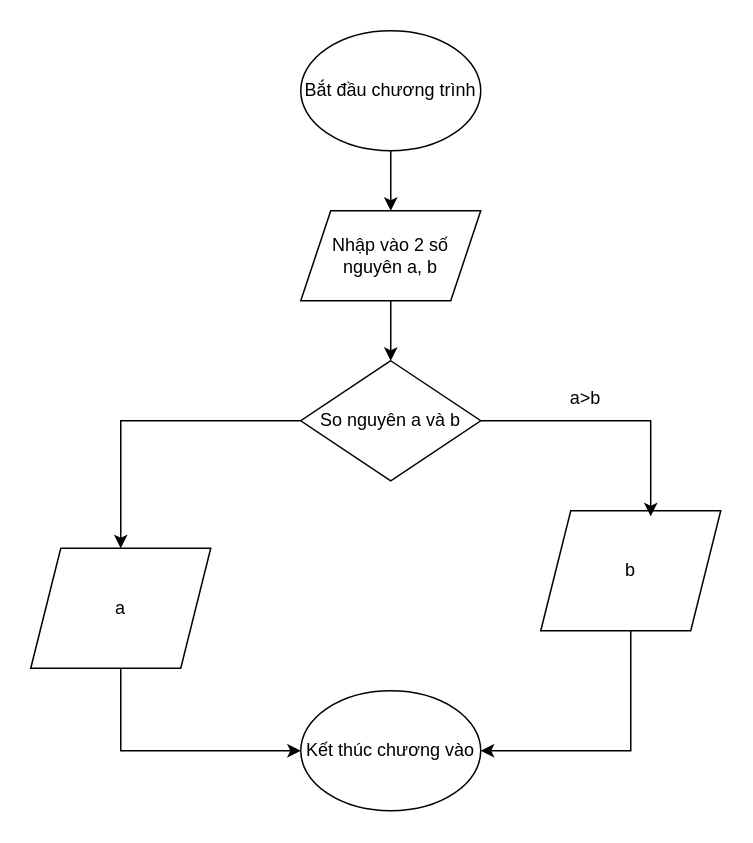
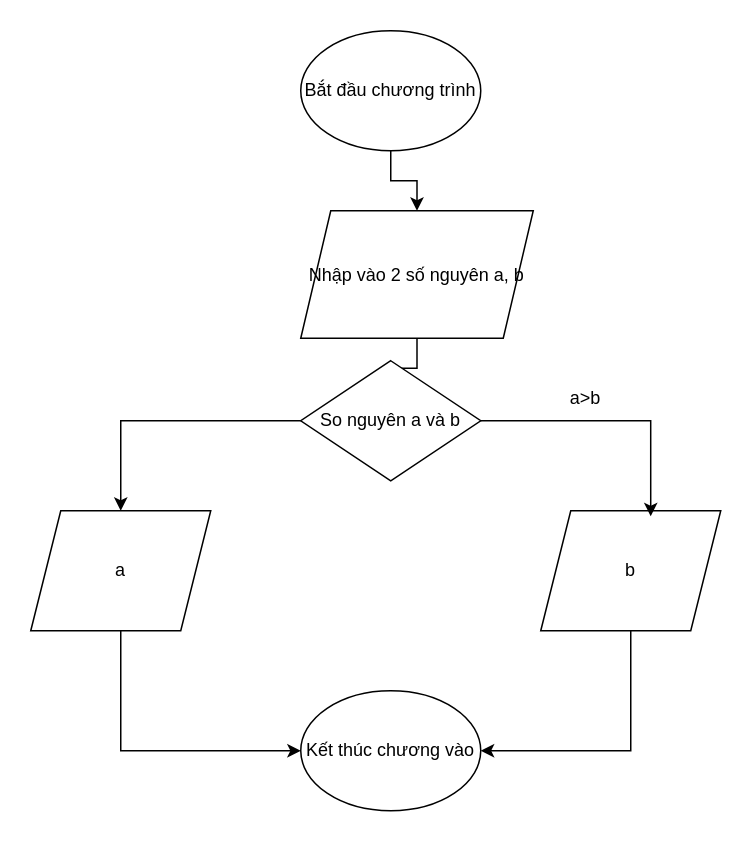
(391, 256) -> (417, 275)
(121, 608) -> (121, 571)
